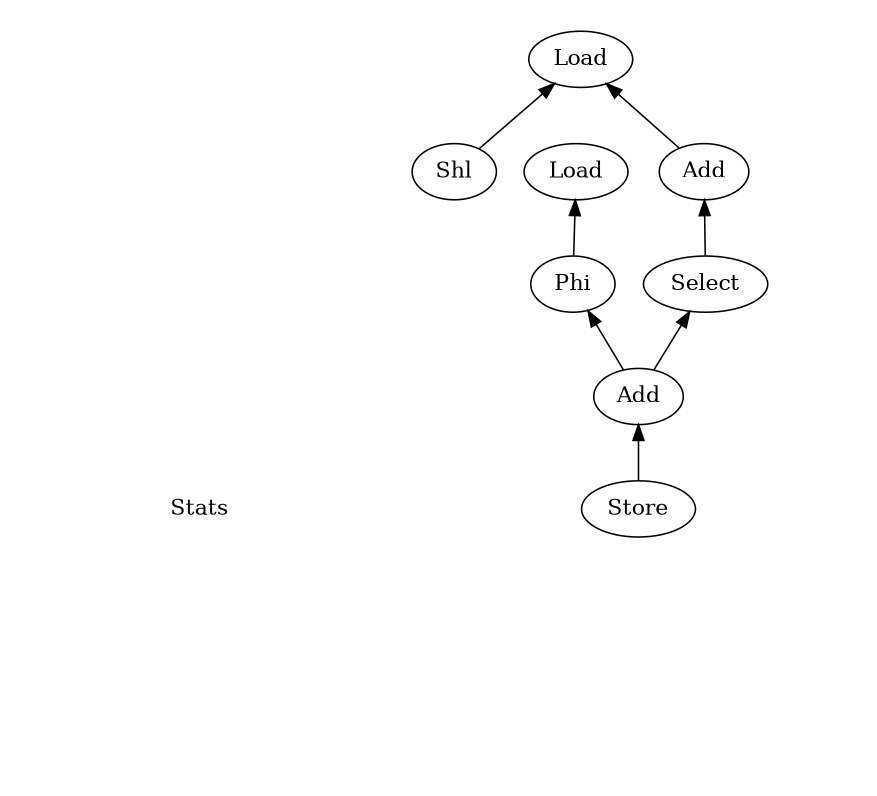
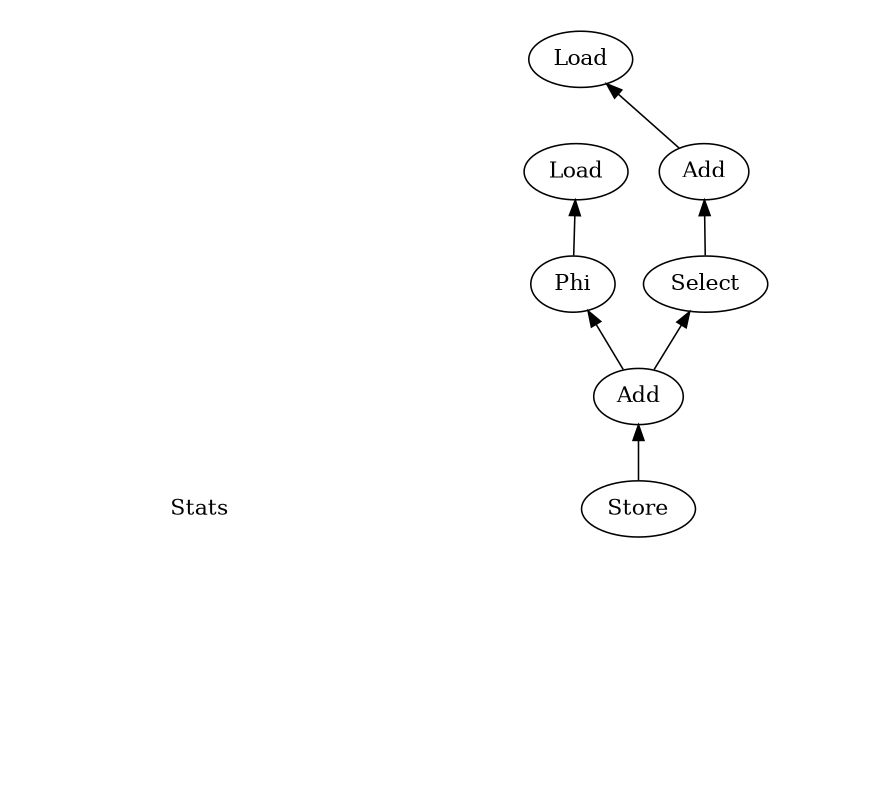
(454, 172) -> none
